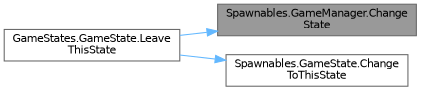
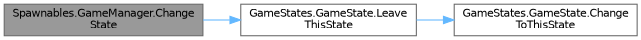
(193, 34) -> (216, 20)
(317, 70) -> (546, 20)
